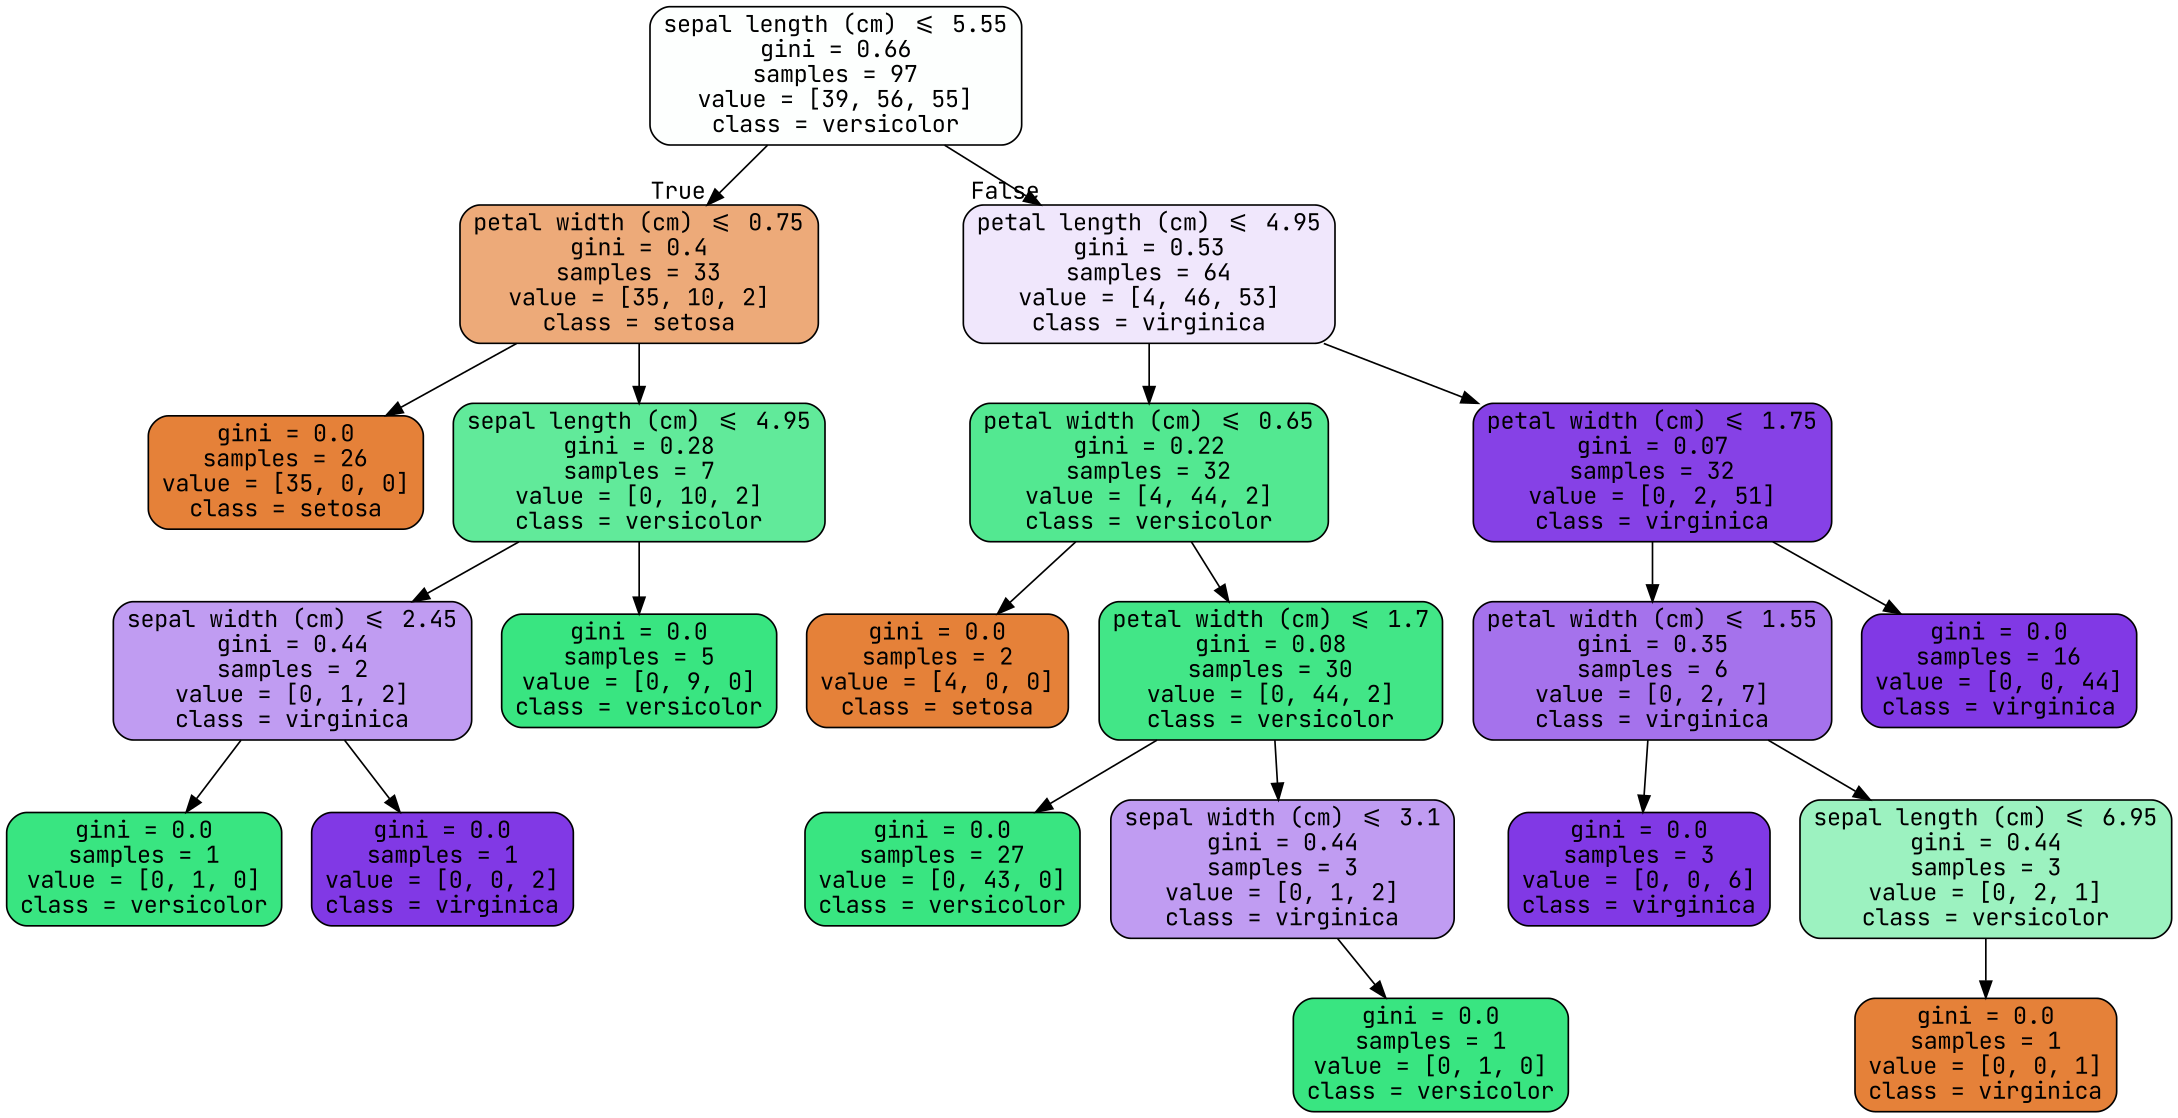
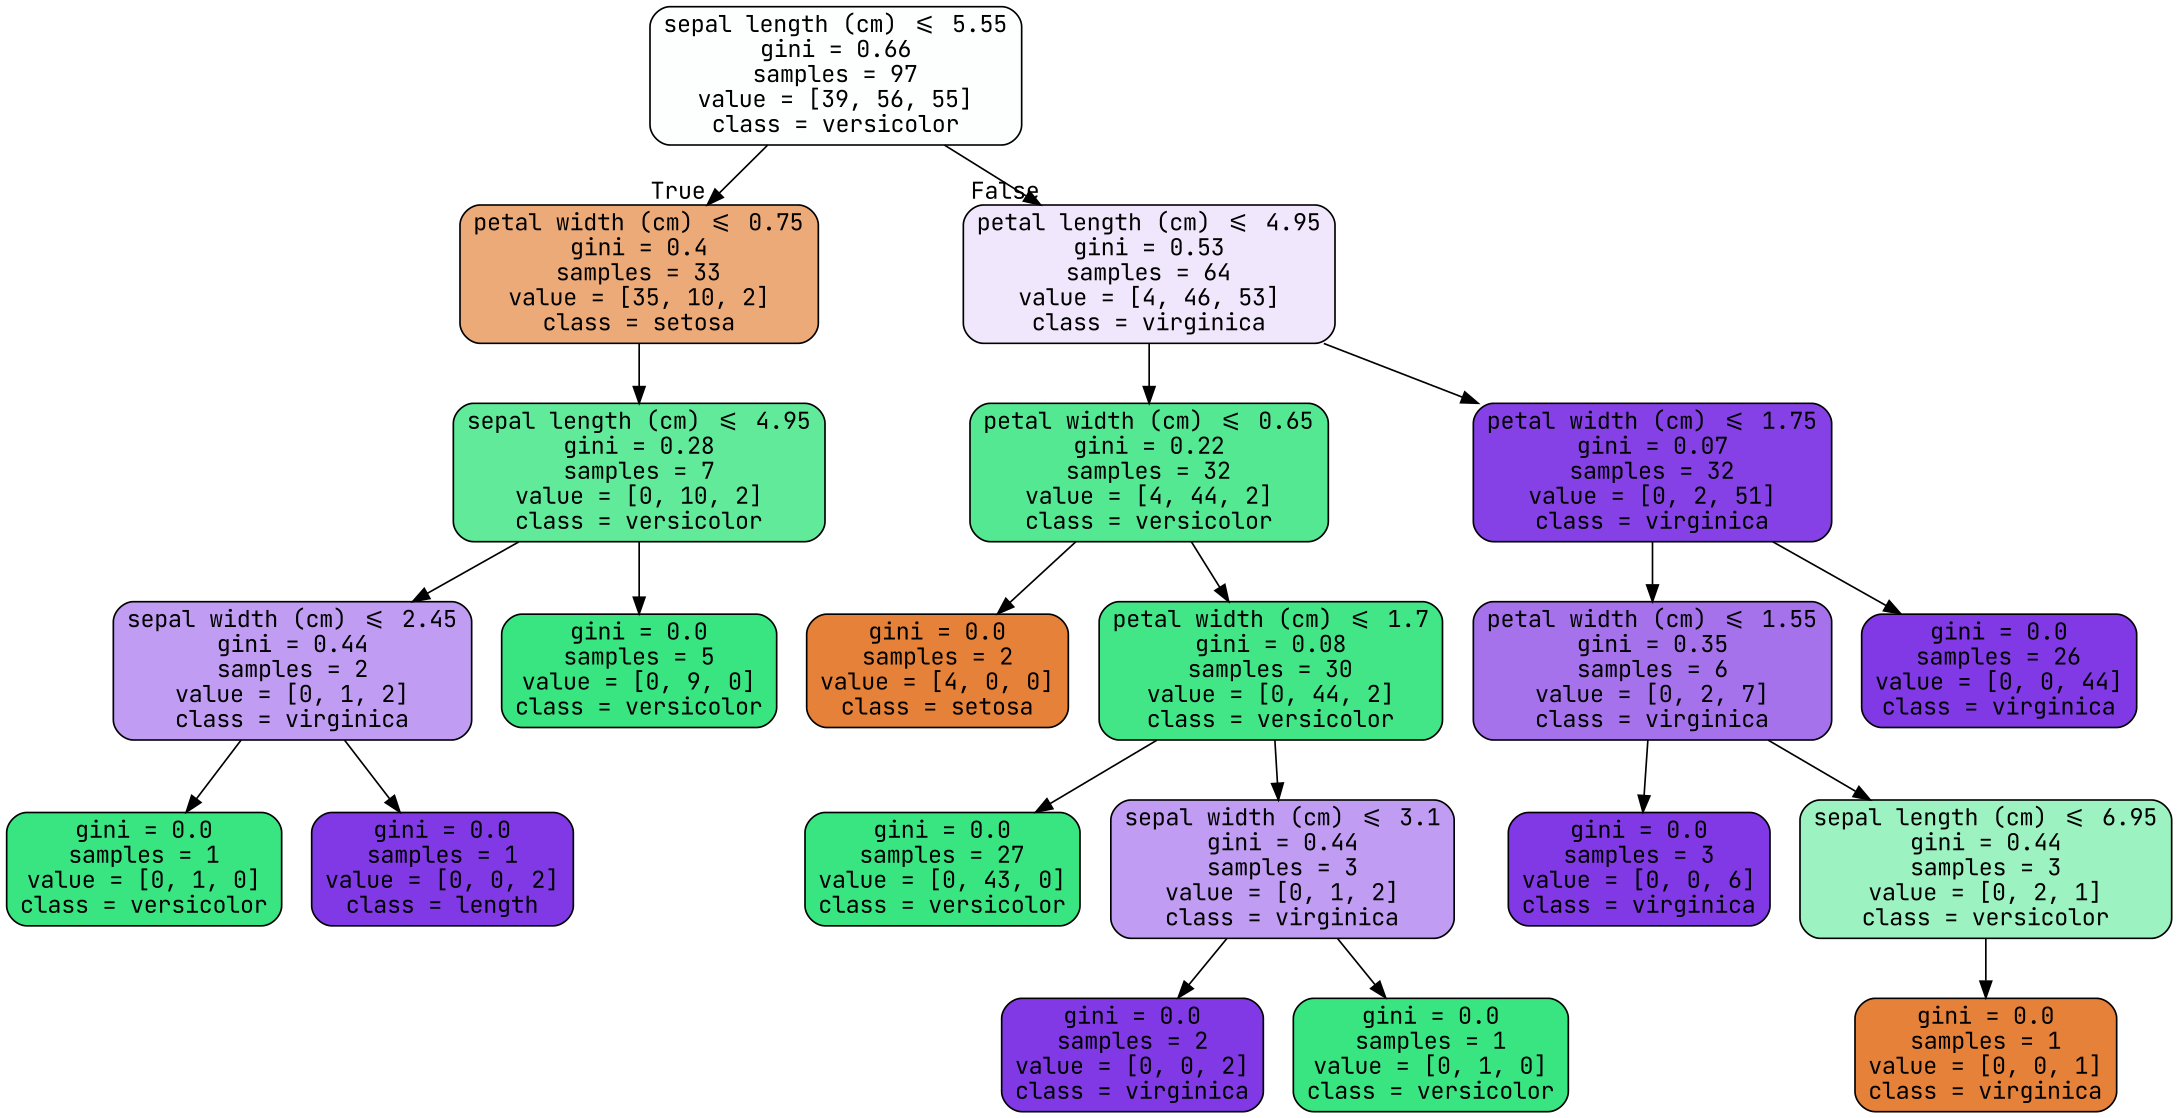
(286, 472) -> none
(1999, 671) -> (1999, 671)
(442, 869) -> (442, 869)
none -> (1132, 1055)
